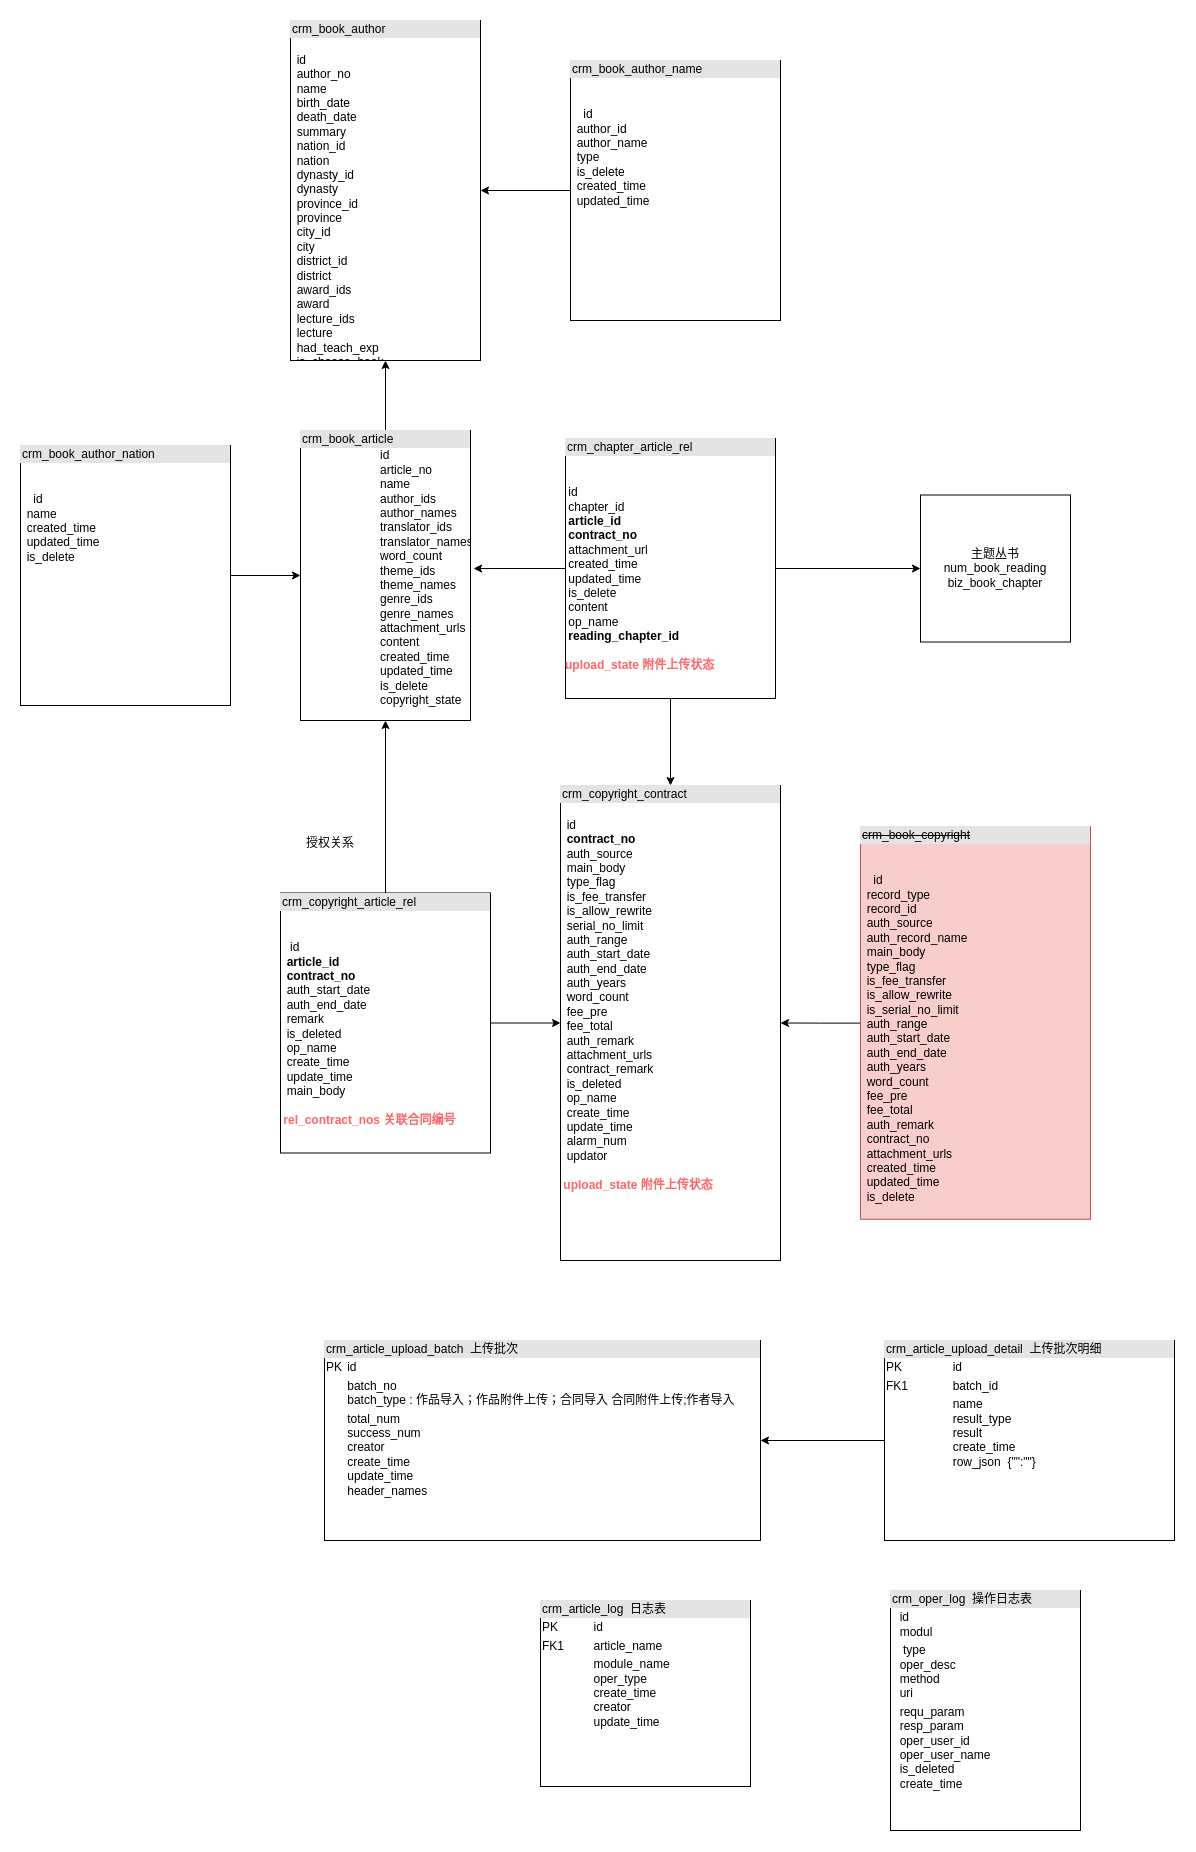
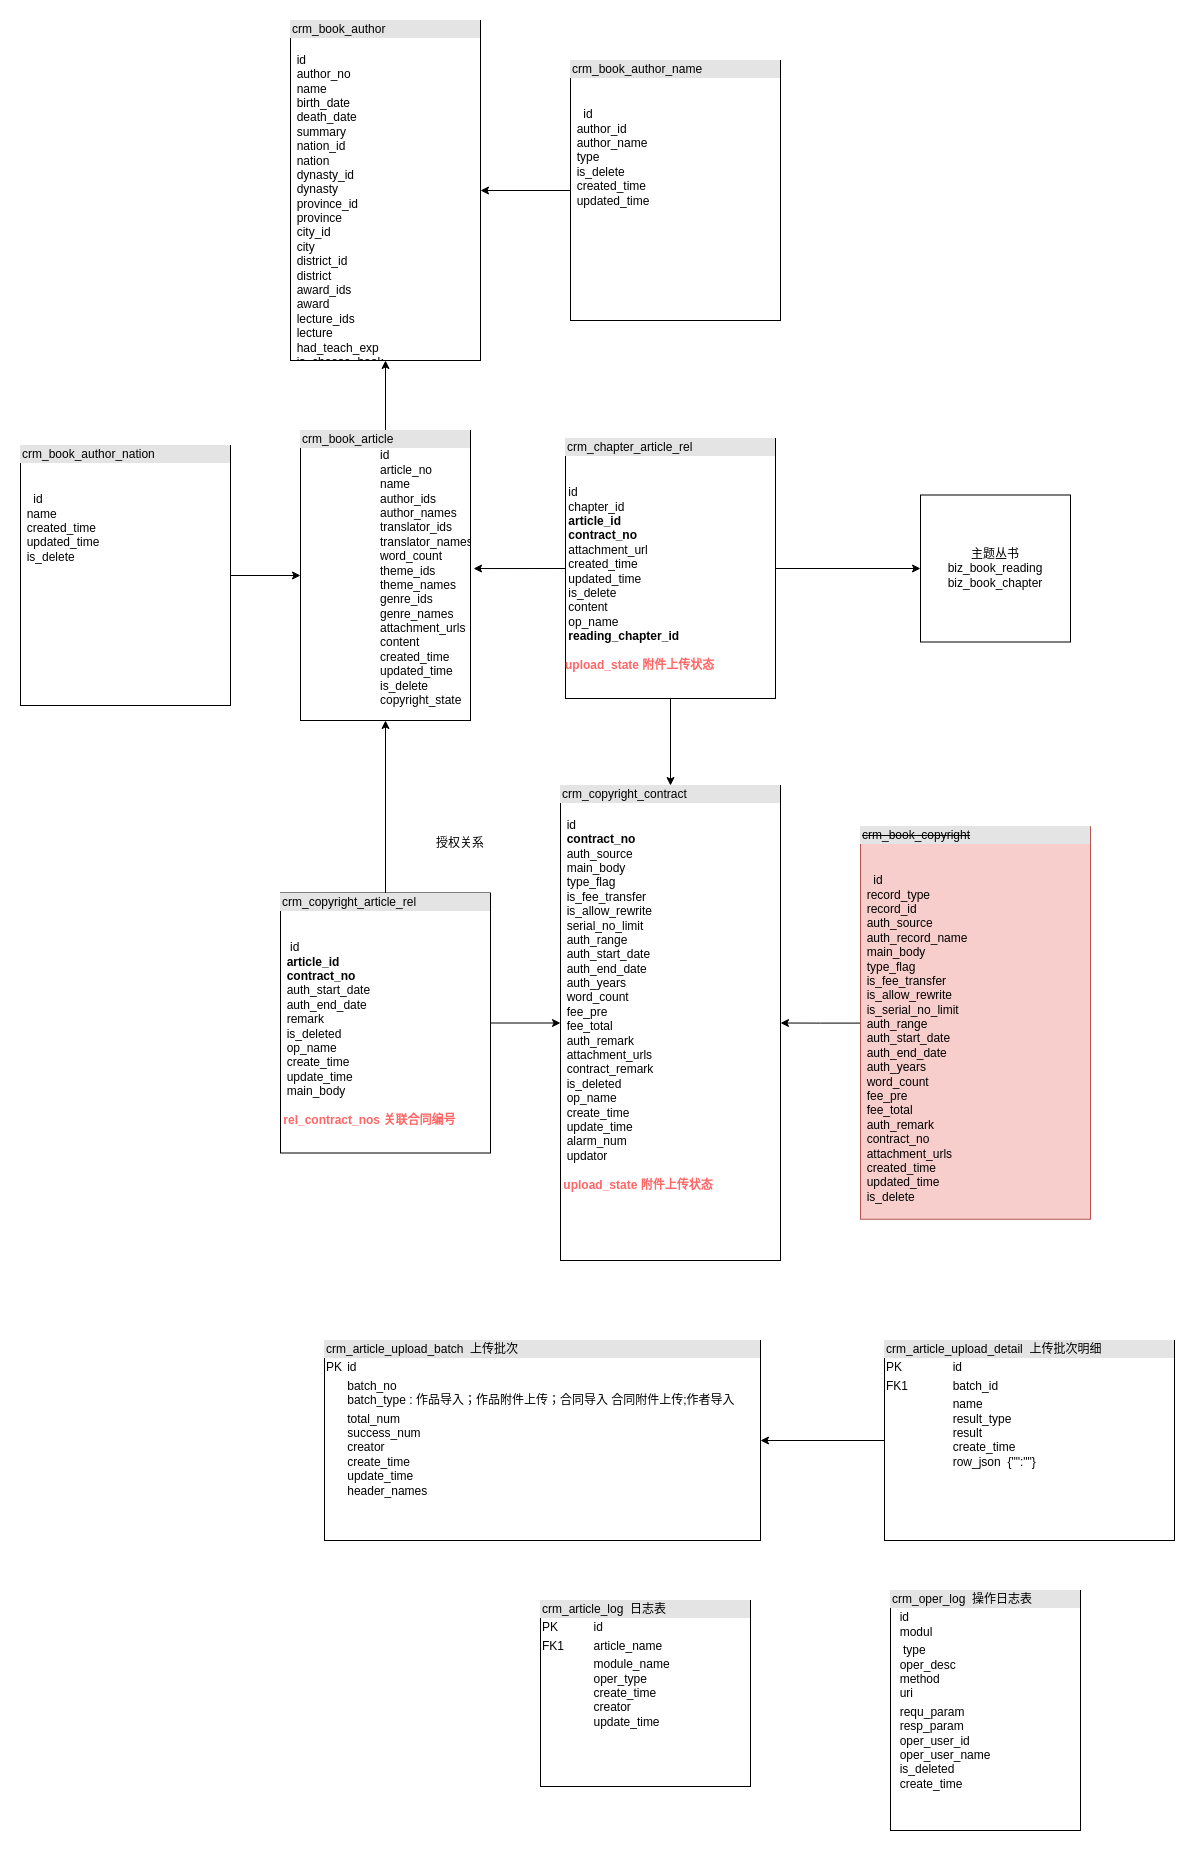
(996, 569) -> (996, 569)
(331, 843) -> (461, 843)
